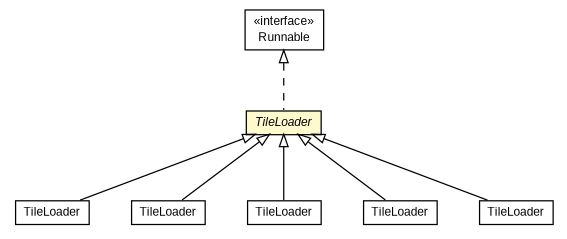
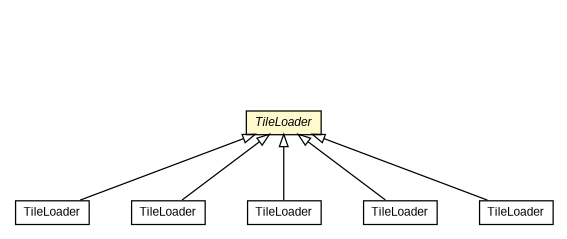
(284, 30) -> none
